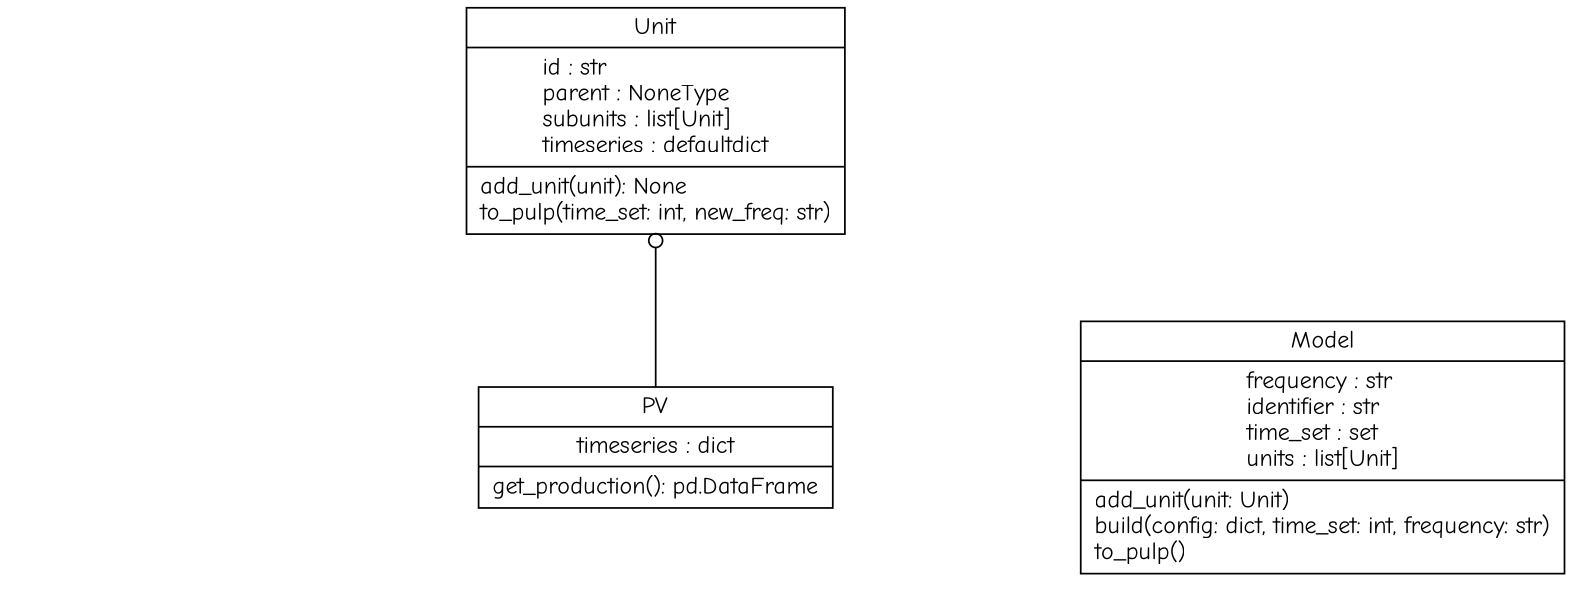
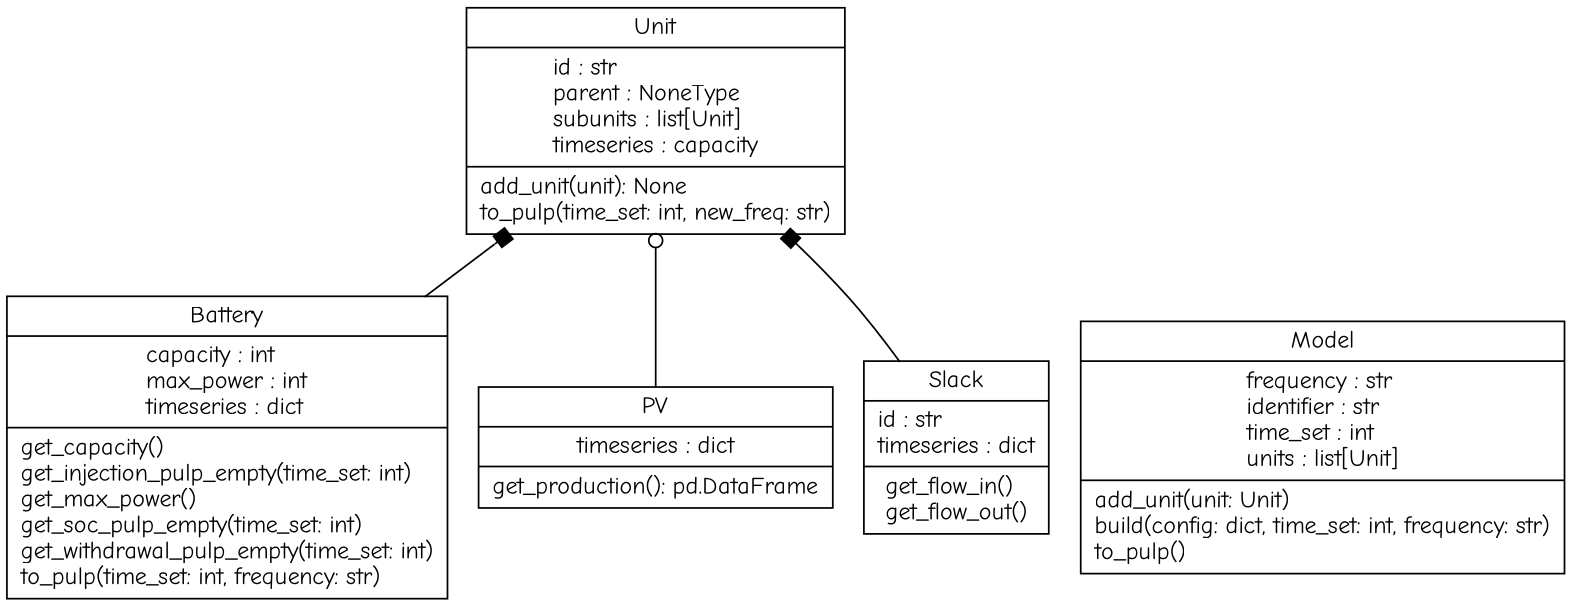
(656, 145) -> (656, 145)
(1312, 433) -> (1311, 433)
none -> (227, 447)
none -> (956, 447)
